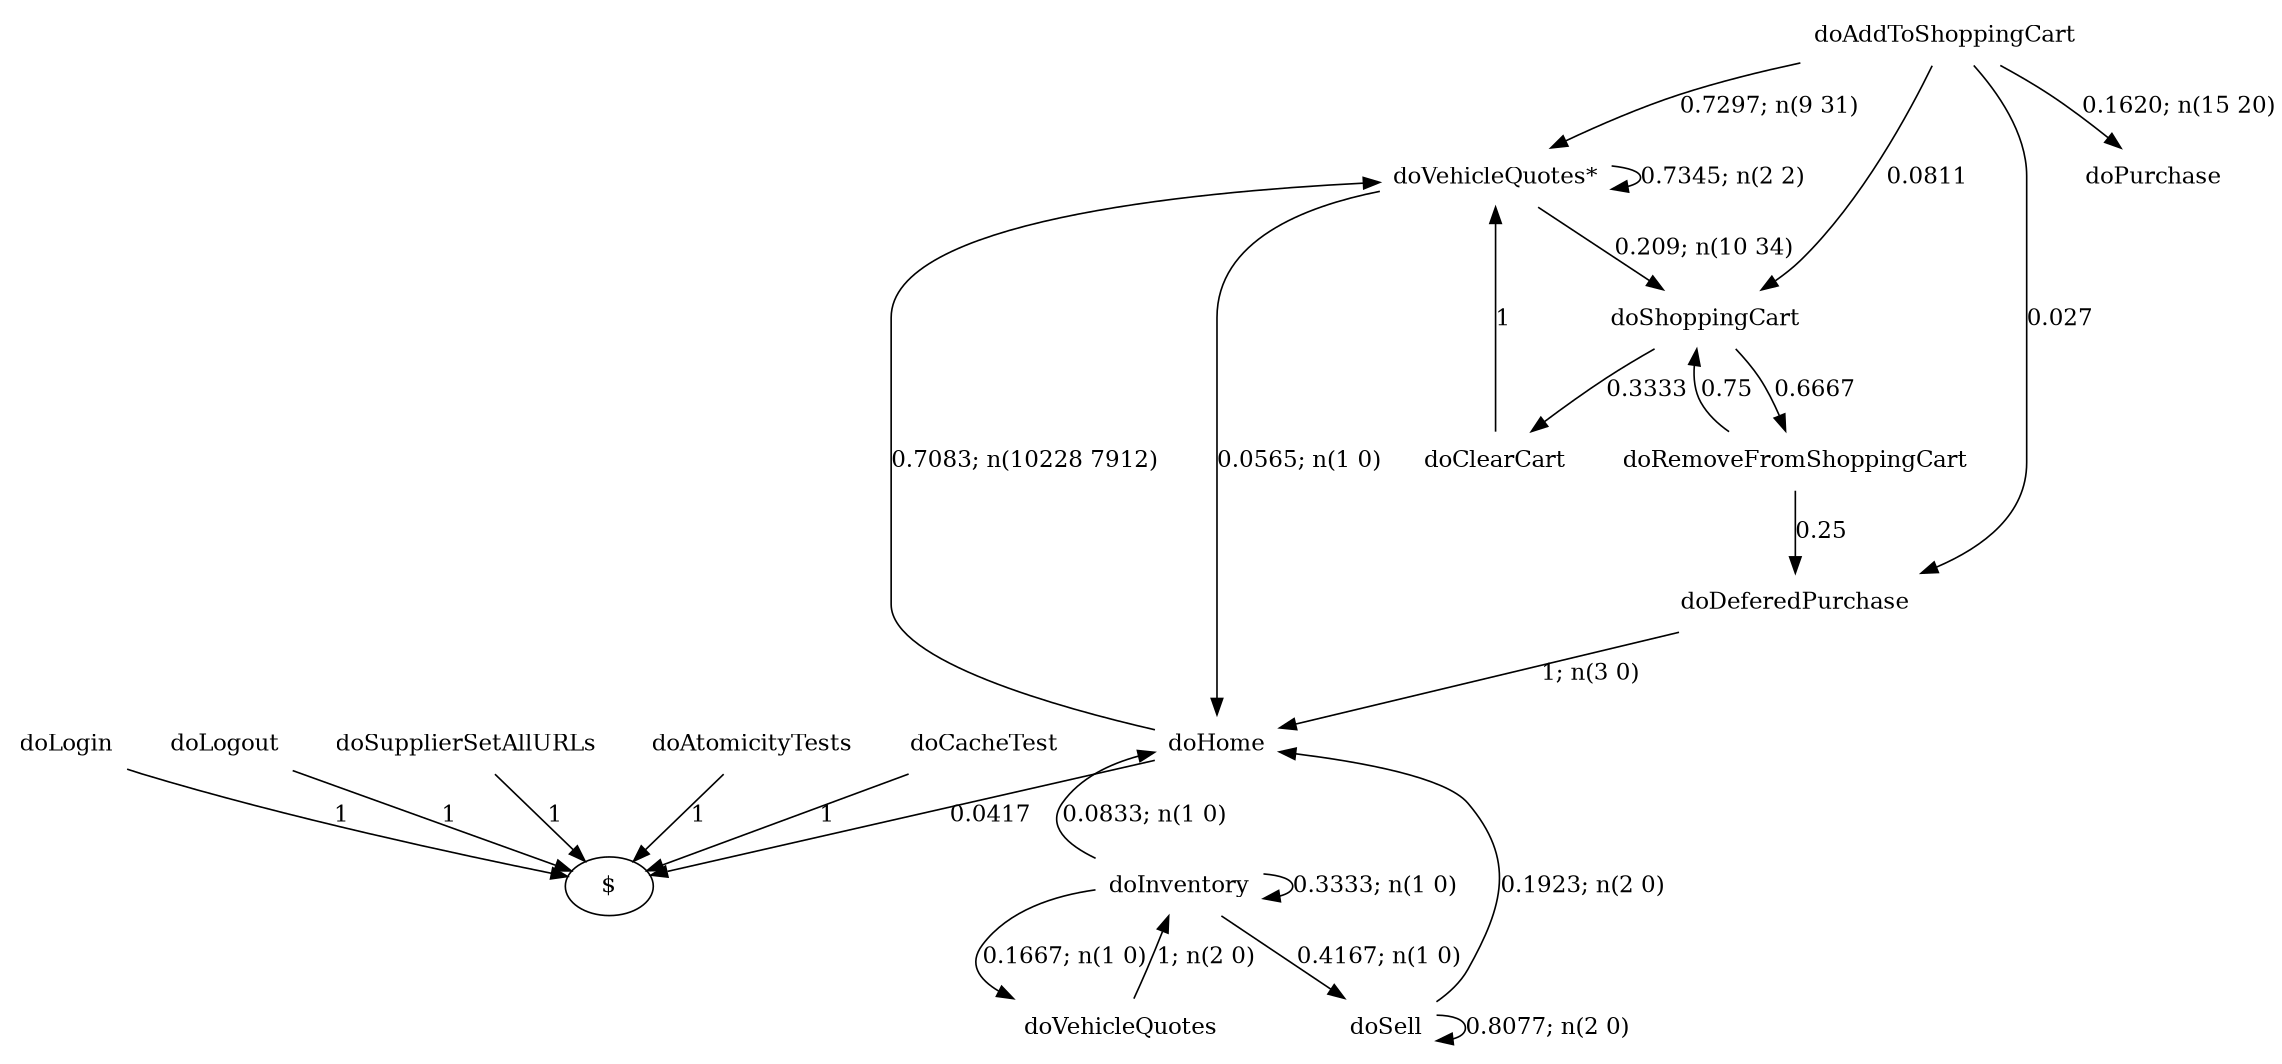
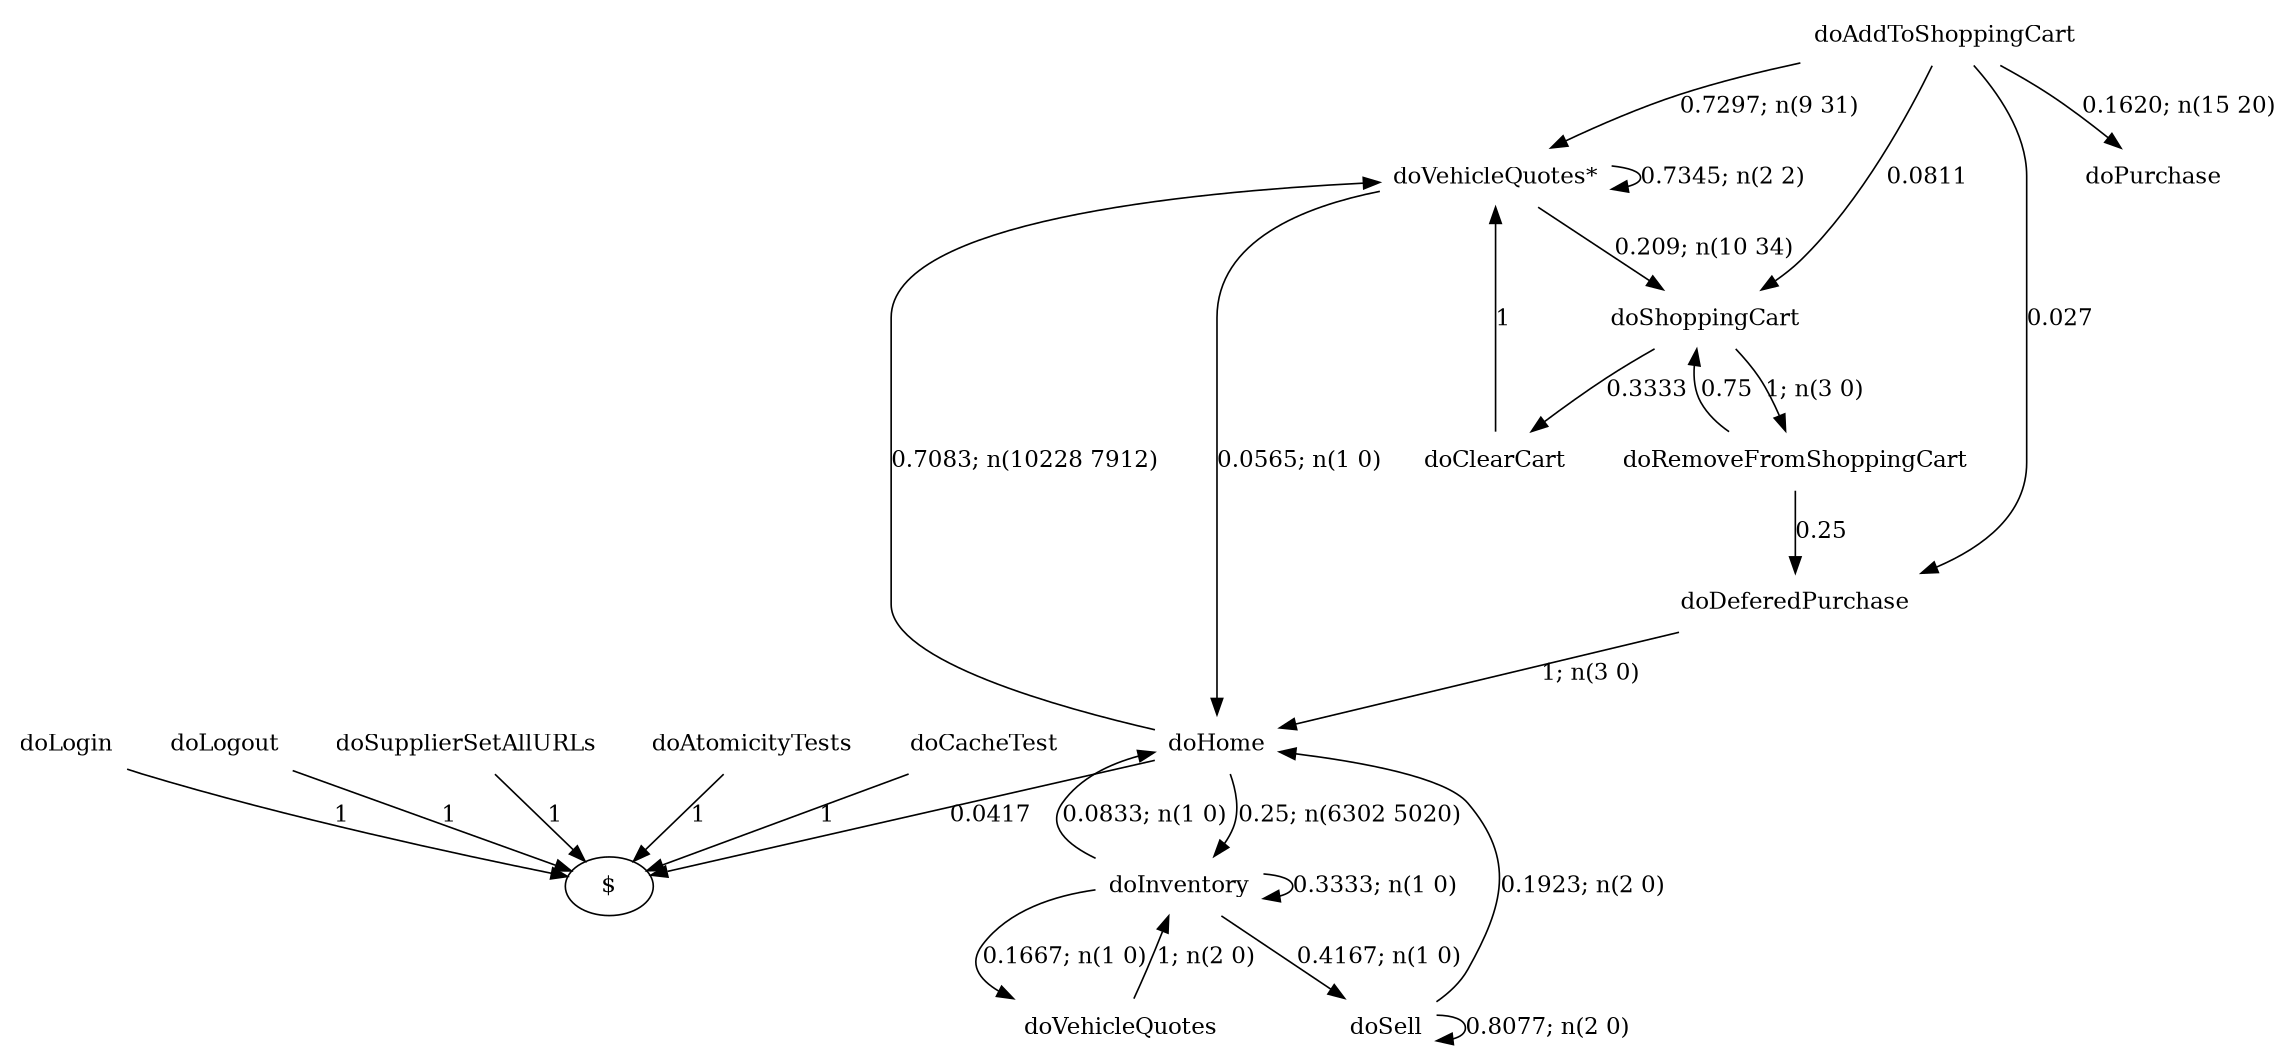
(1815, 390) -> (1815, 390)
none -> (1237, 810)
